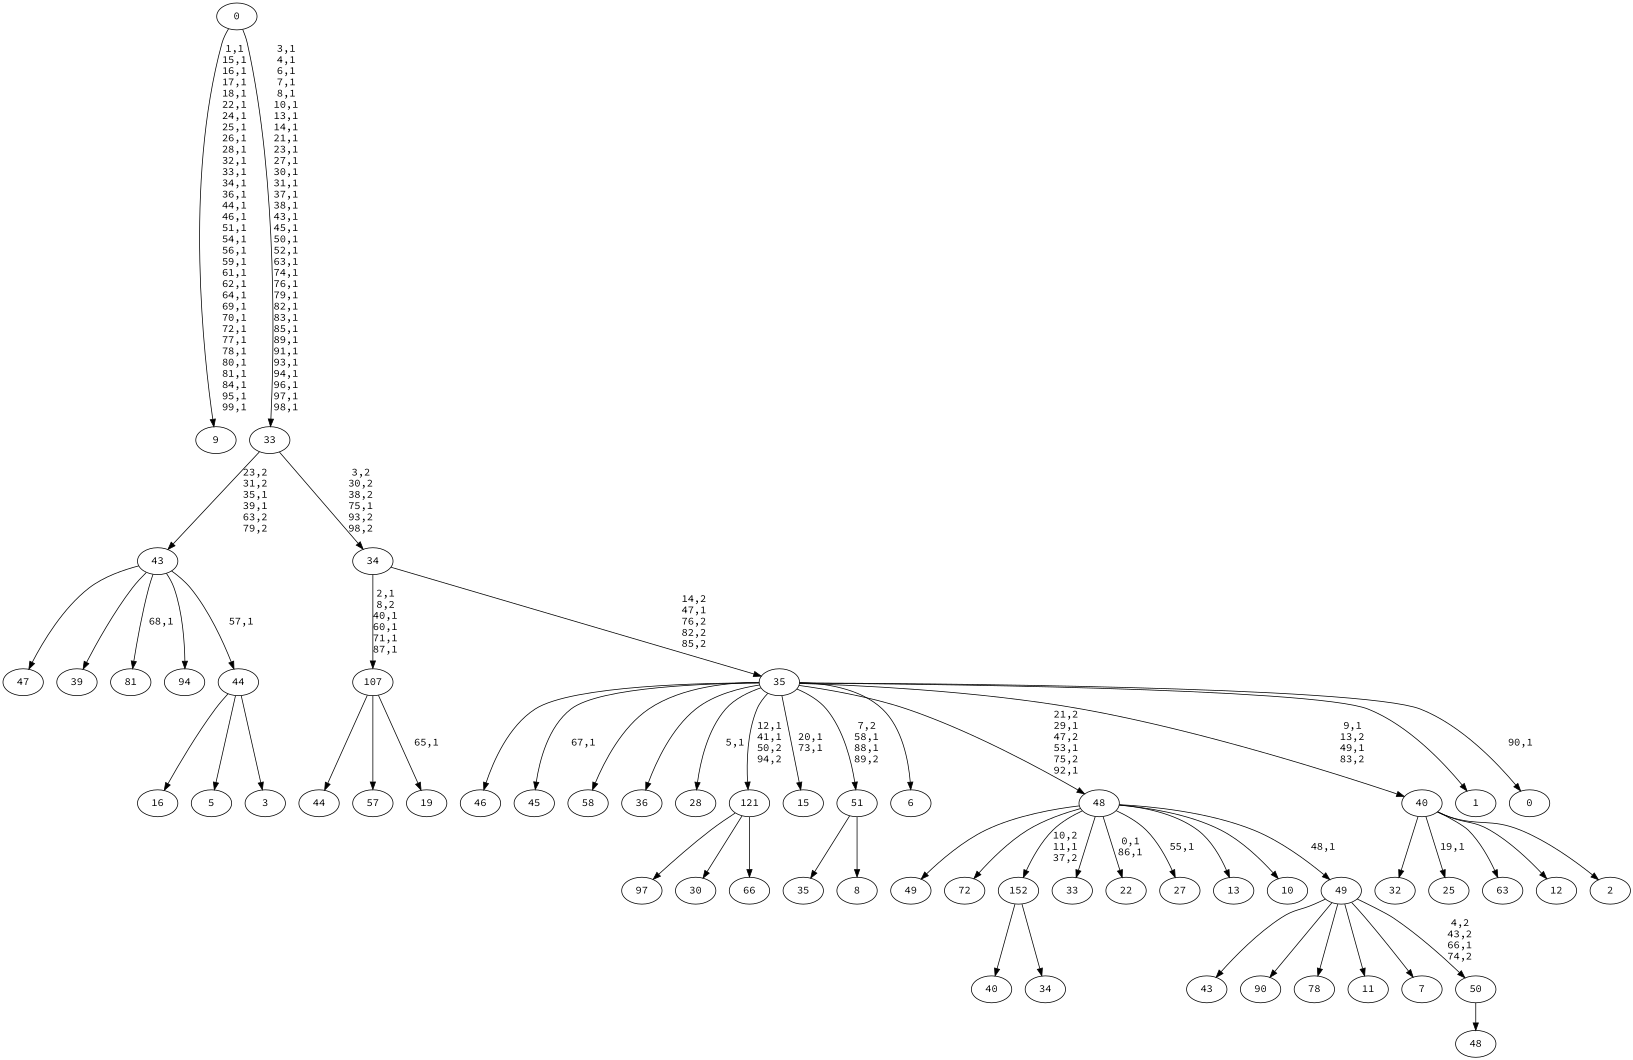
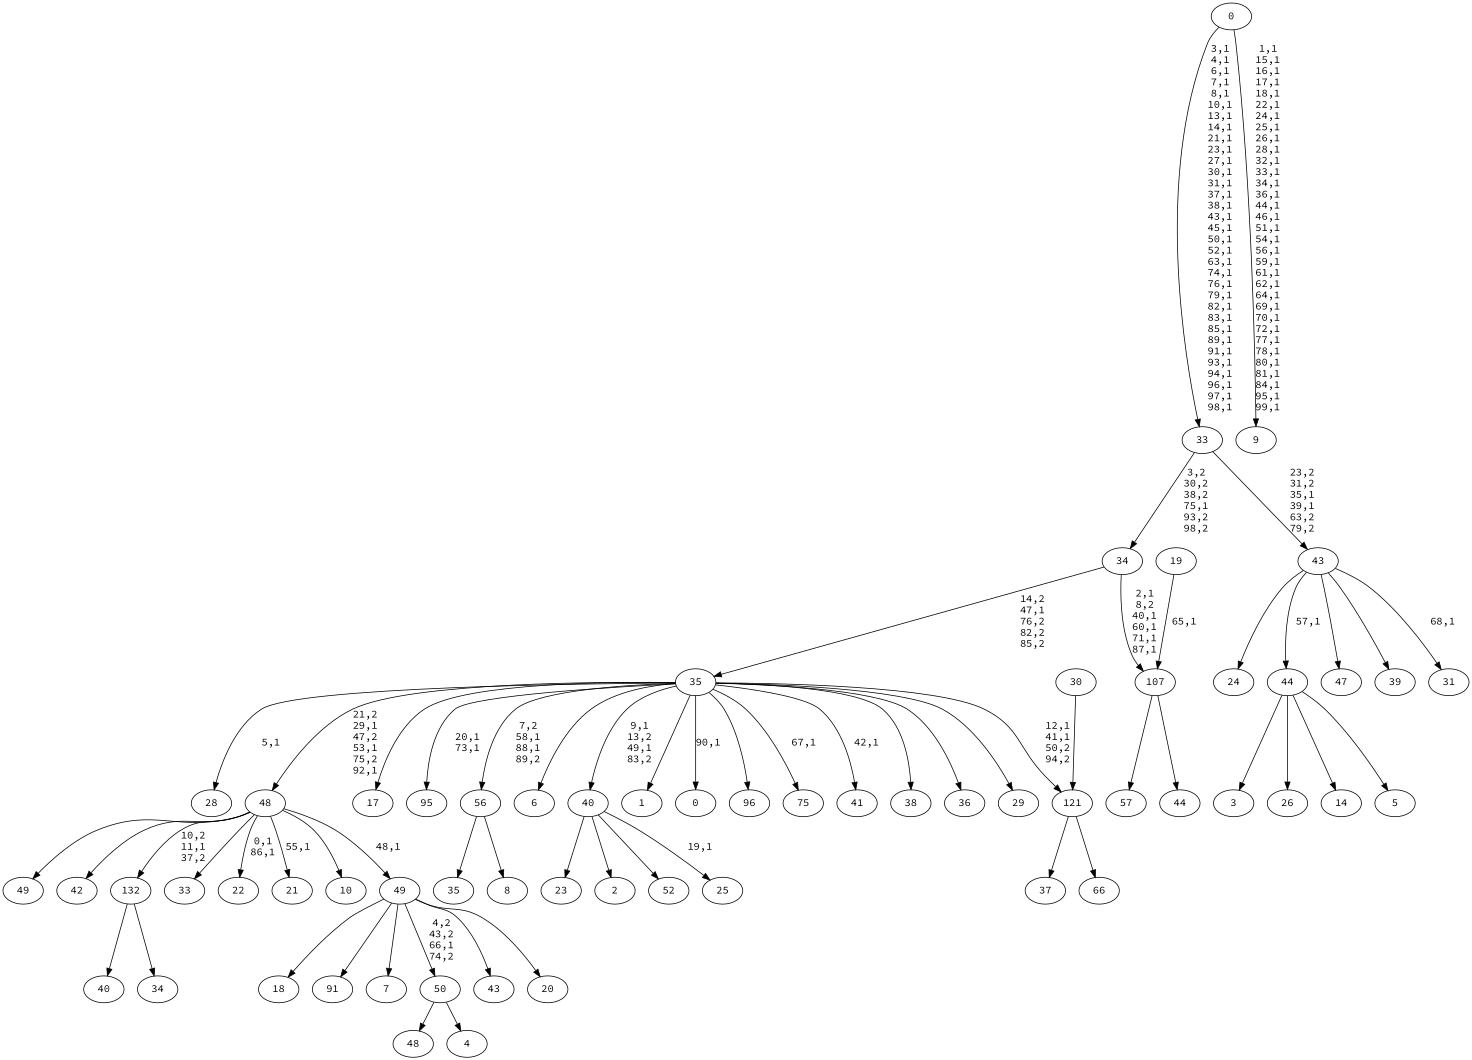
(131, 682) -> (1449, 682)
(185, 682) -> (1234, 682)
(398, 739) -> (1166, 618)
(158, 803) -> (1287, 803)
none -> (373, 803)
(480, 803) -> (749, 803)
(534, 803) -> (803, 803)
(588, 803) -> (911, 803)
(803, 803) -> (427, 803)
none -> (857, 803)
(857, 803) -> (480, 803)
none -> (1018, 803)
none -> (1341, 803)
(725, 844) -> (1074, 739)
(642, 891) -> (1045, 891)
(965, 891) -> (77, 891)
(1018, 891) -> (131, 891)
(1180, 891) -> (292, 891)
(1234, 891) -> none
(1395, 891) -> (669, 891)
(1503, 891) -> (561, 891)
(1556, 891) -> none
(1261, 989) -> (548, 989)
(1314, 989) -> (279, 989)
(1368, 989) -> (333, 989)
none -> (467, 1044)
